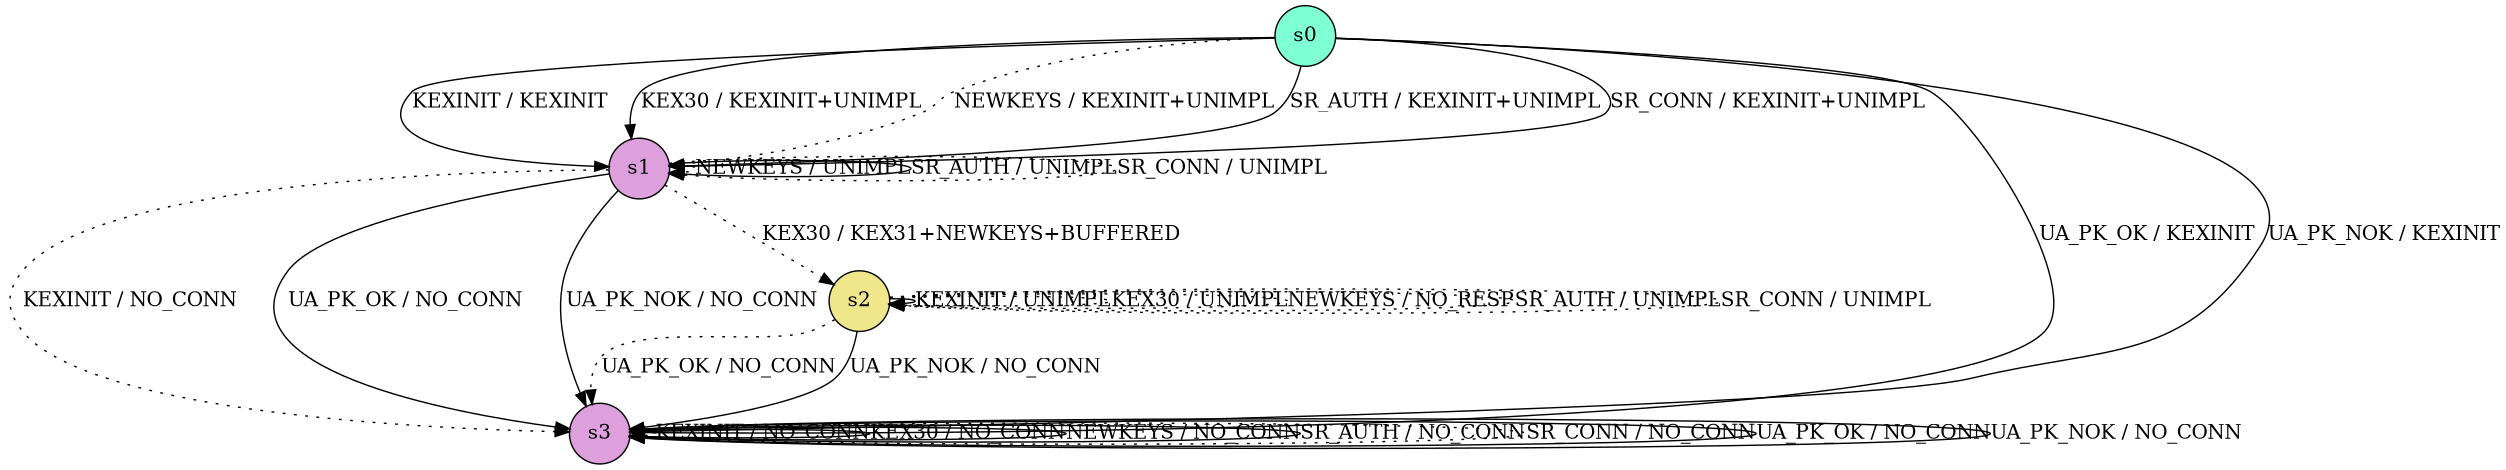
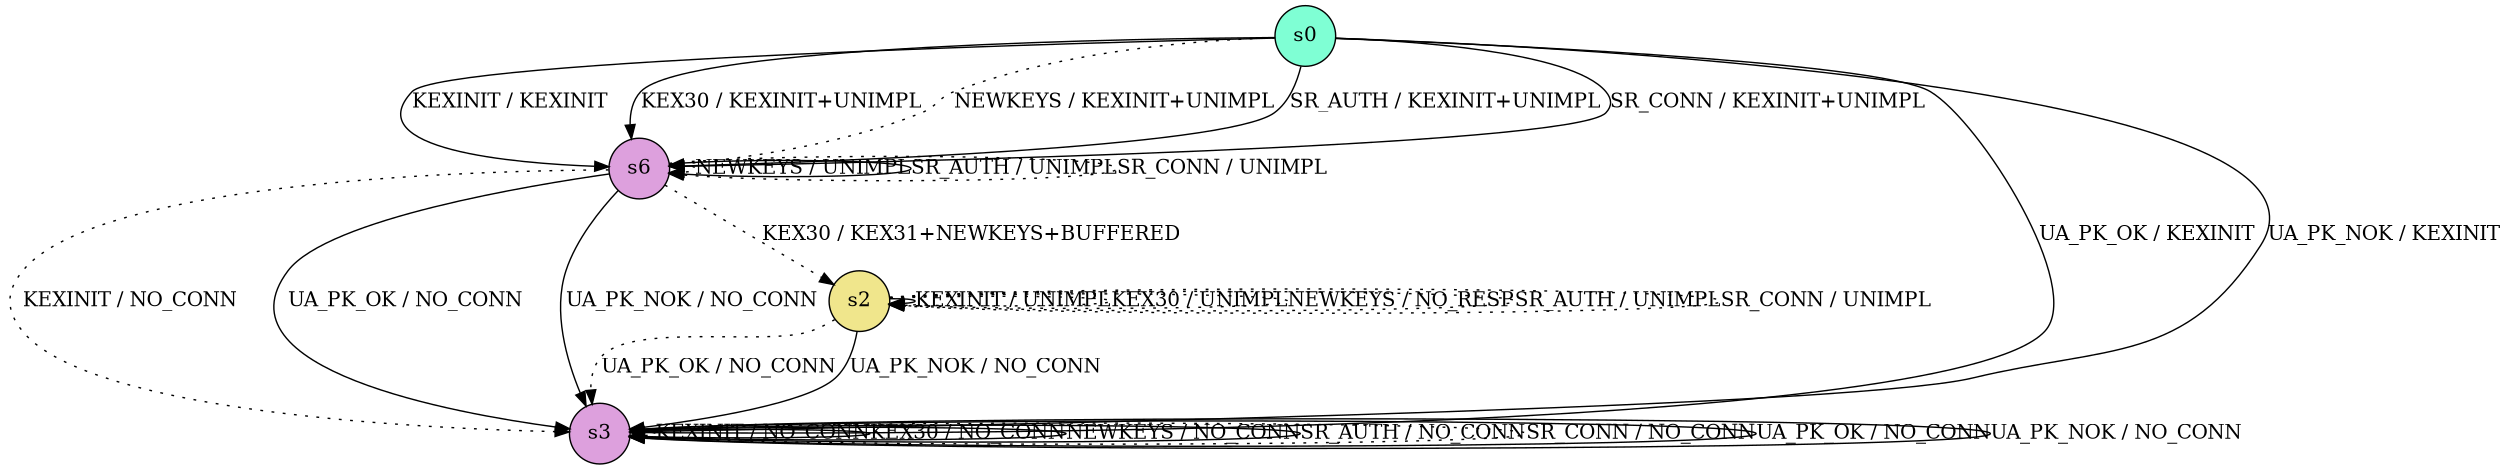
(639, 169) -> (639, 169)
